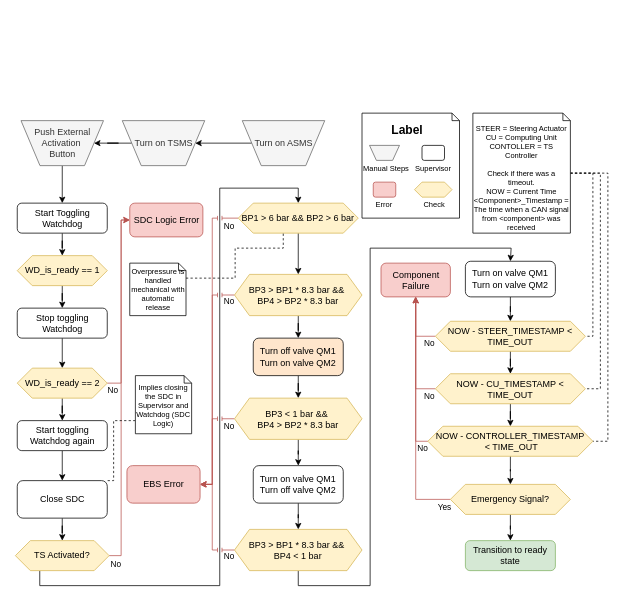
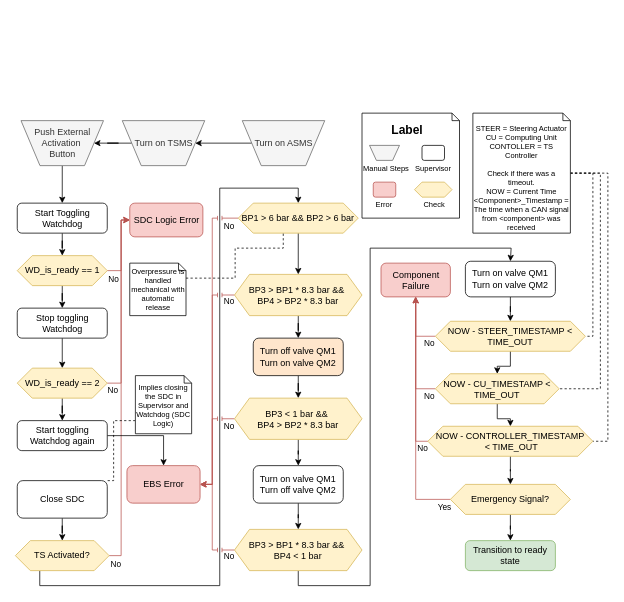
none -> (113, 270)
(510, 389) -> (497, 389)
(62, 462) -> (147, 435)
